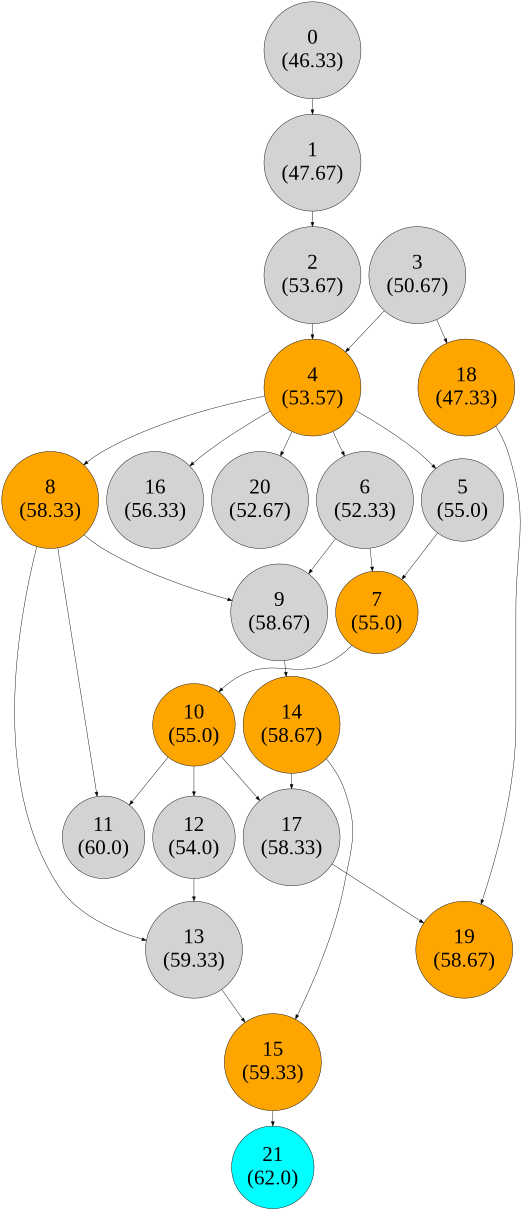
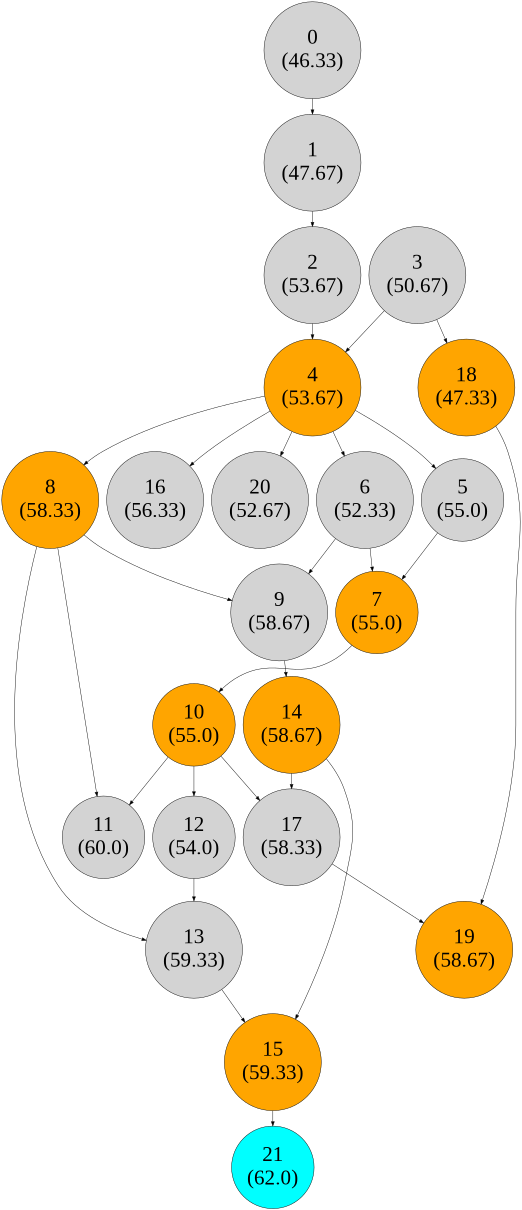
(312, 388) -> (312, 388)
